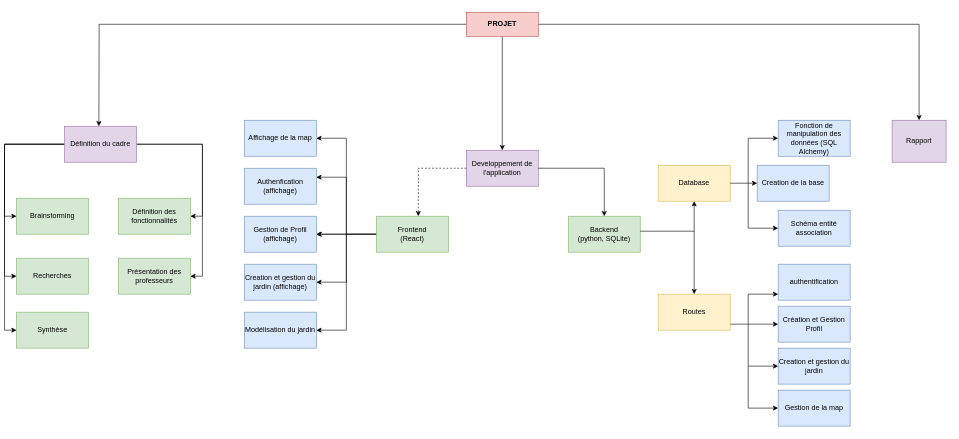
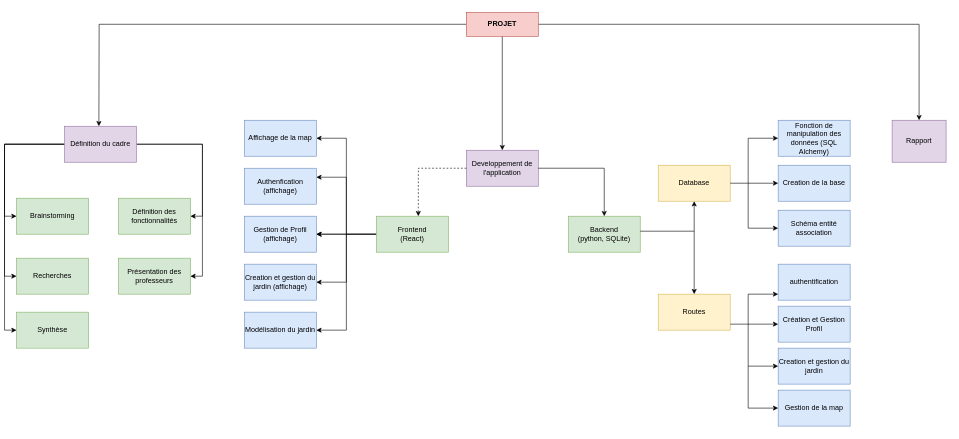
(794, 183) -> (815, 183)
